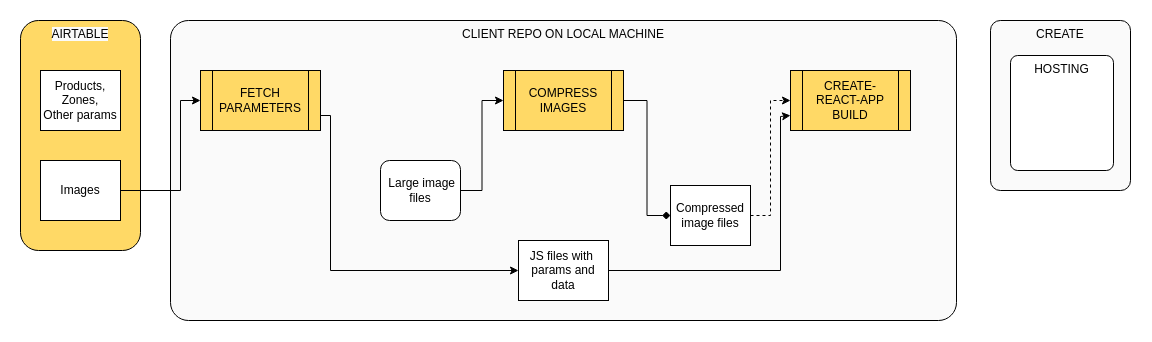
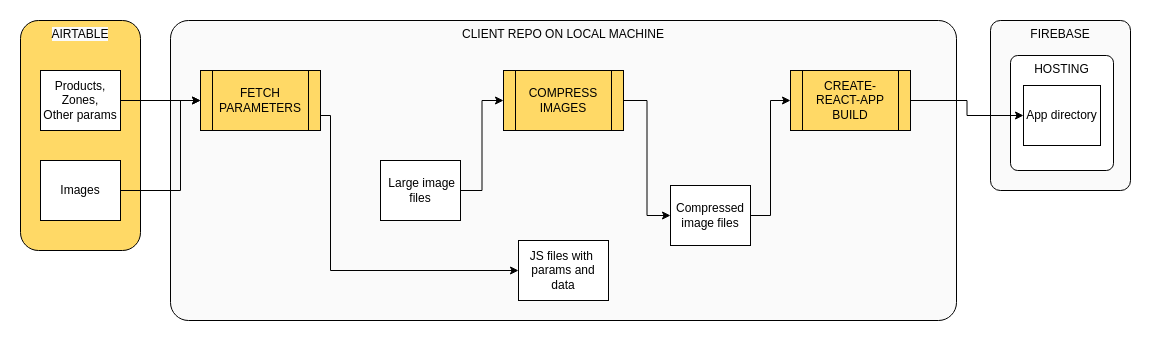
(1061, 35) -> (1061, 35)
none -> (149, 101)
none -> (967, 105)
none -> (1062, 116)
(771, 162) -> (771, 162)
(421, 191) -> (421, 191)
(661, 216) -> (662, 216)
(773, 271) -> none
